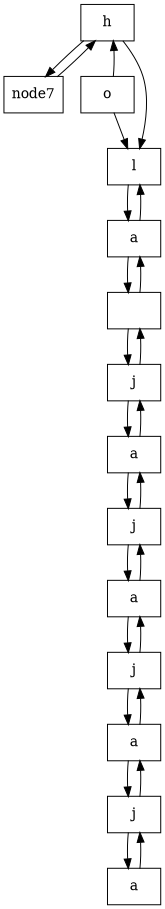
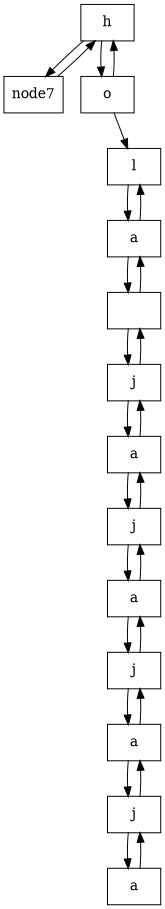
(145, 87) -> (101, 54)
